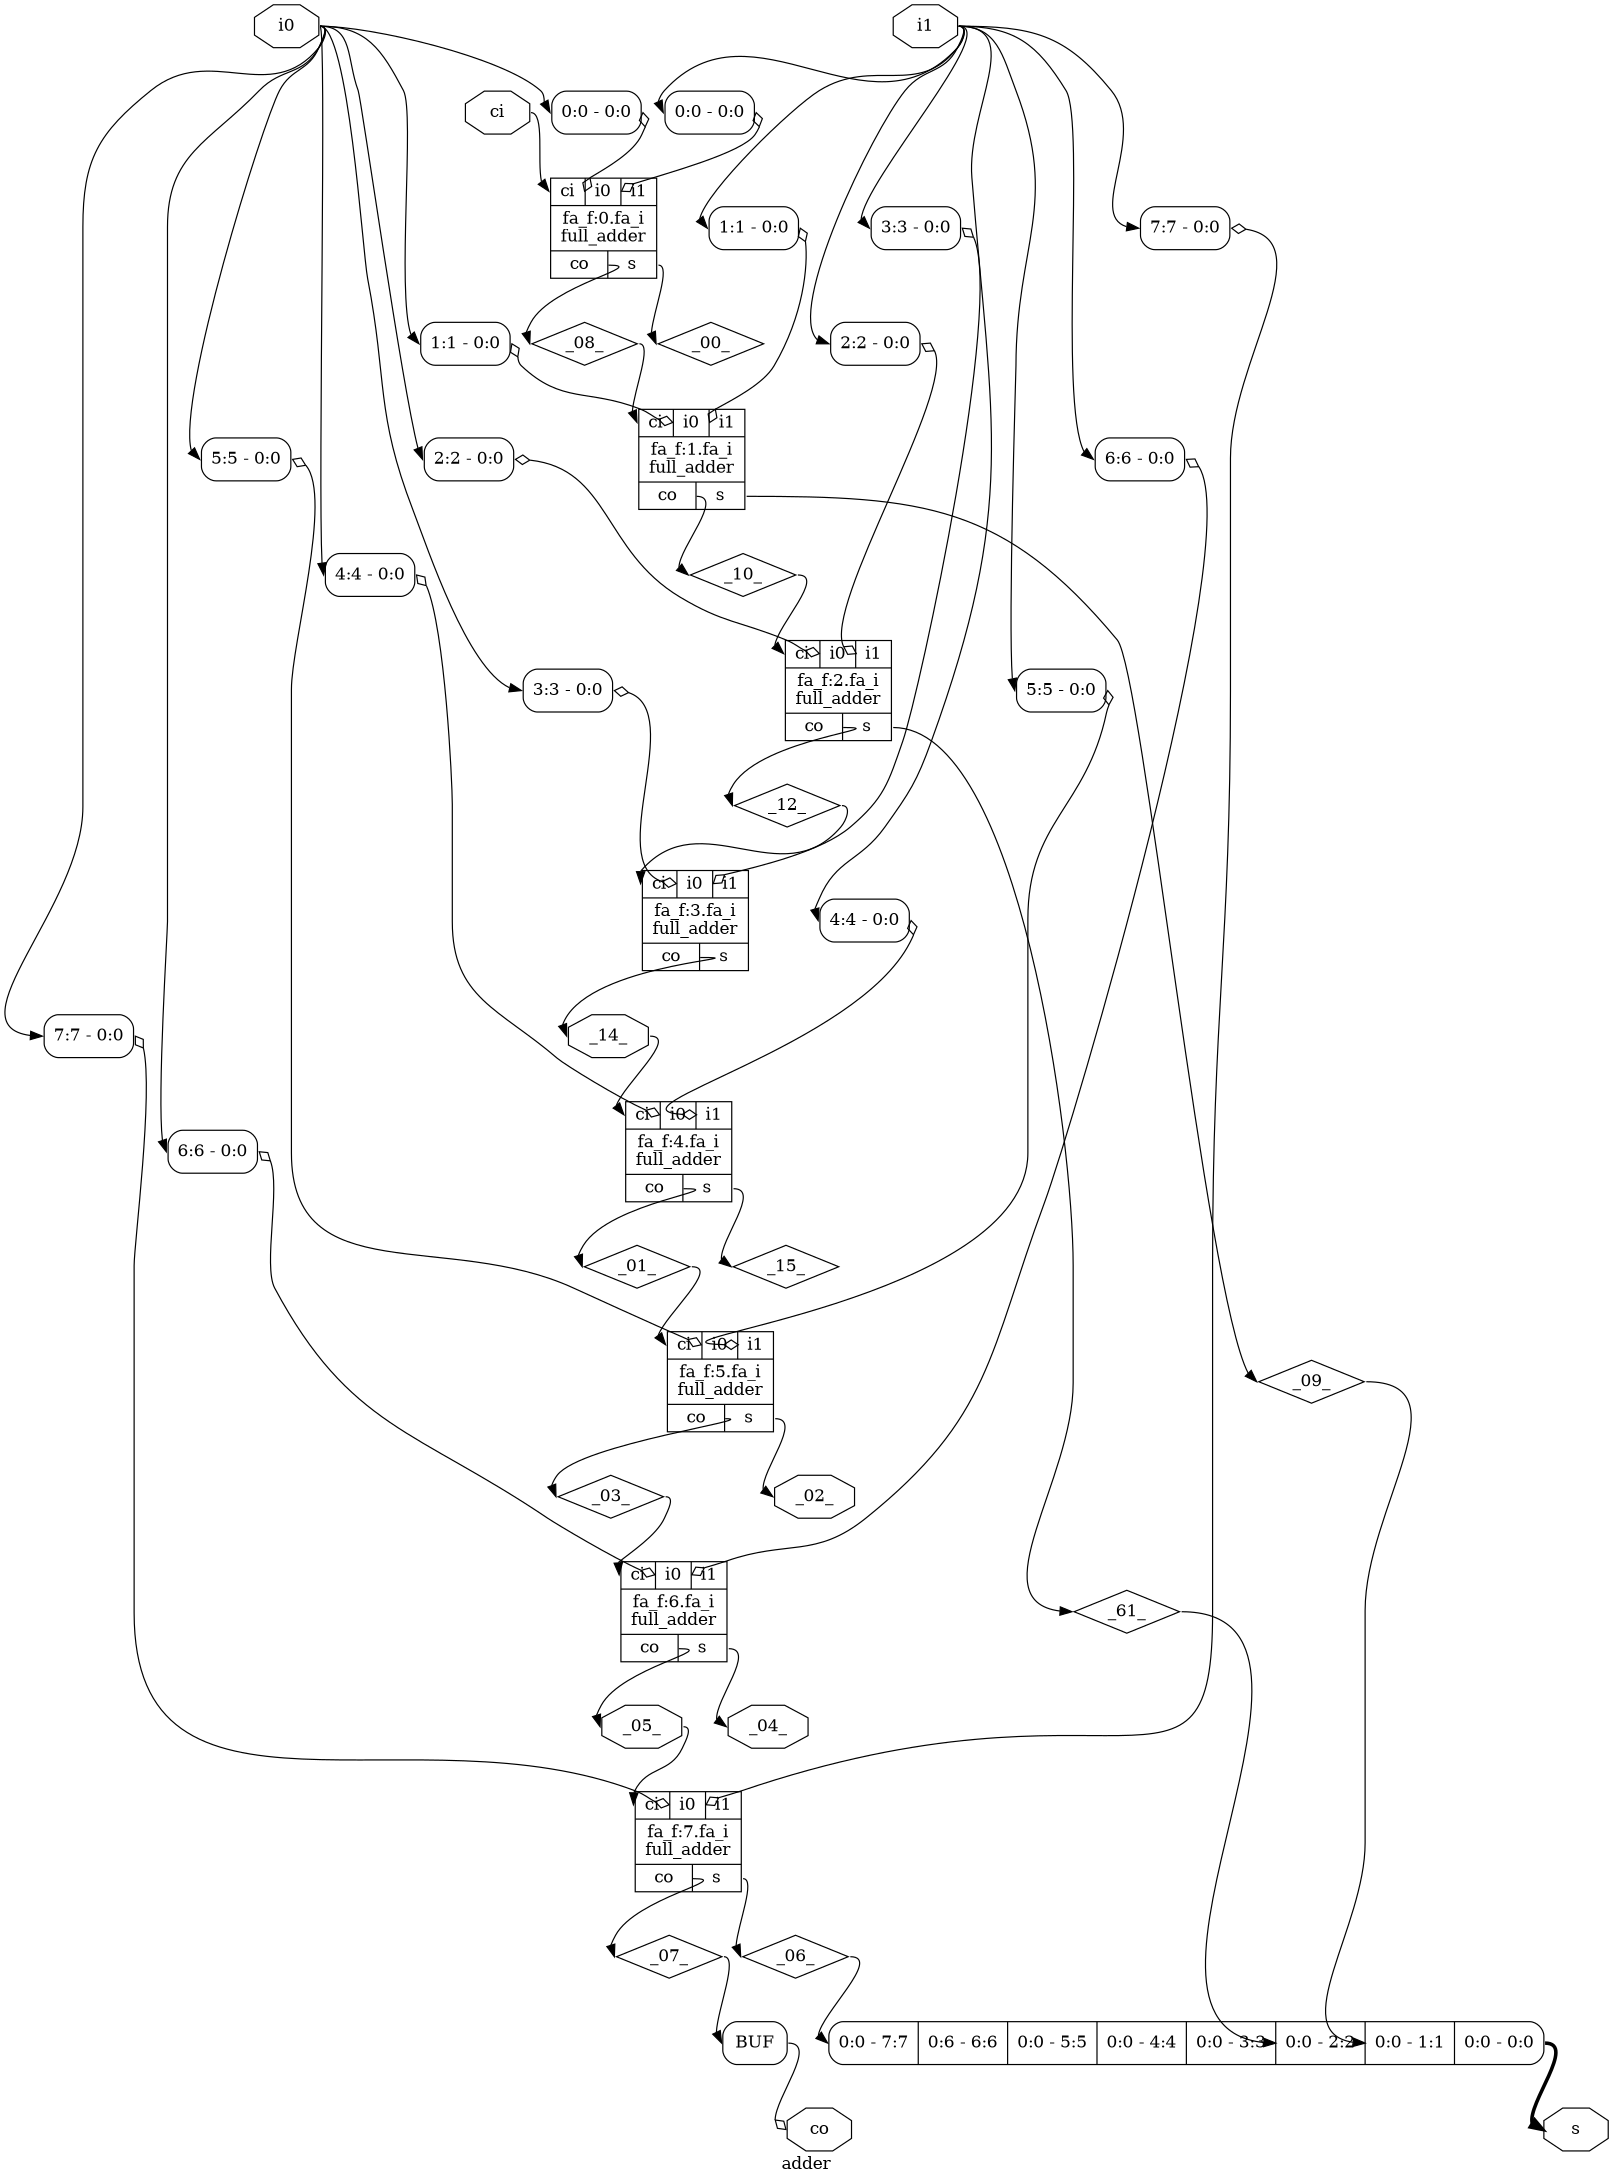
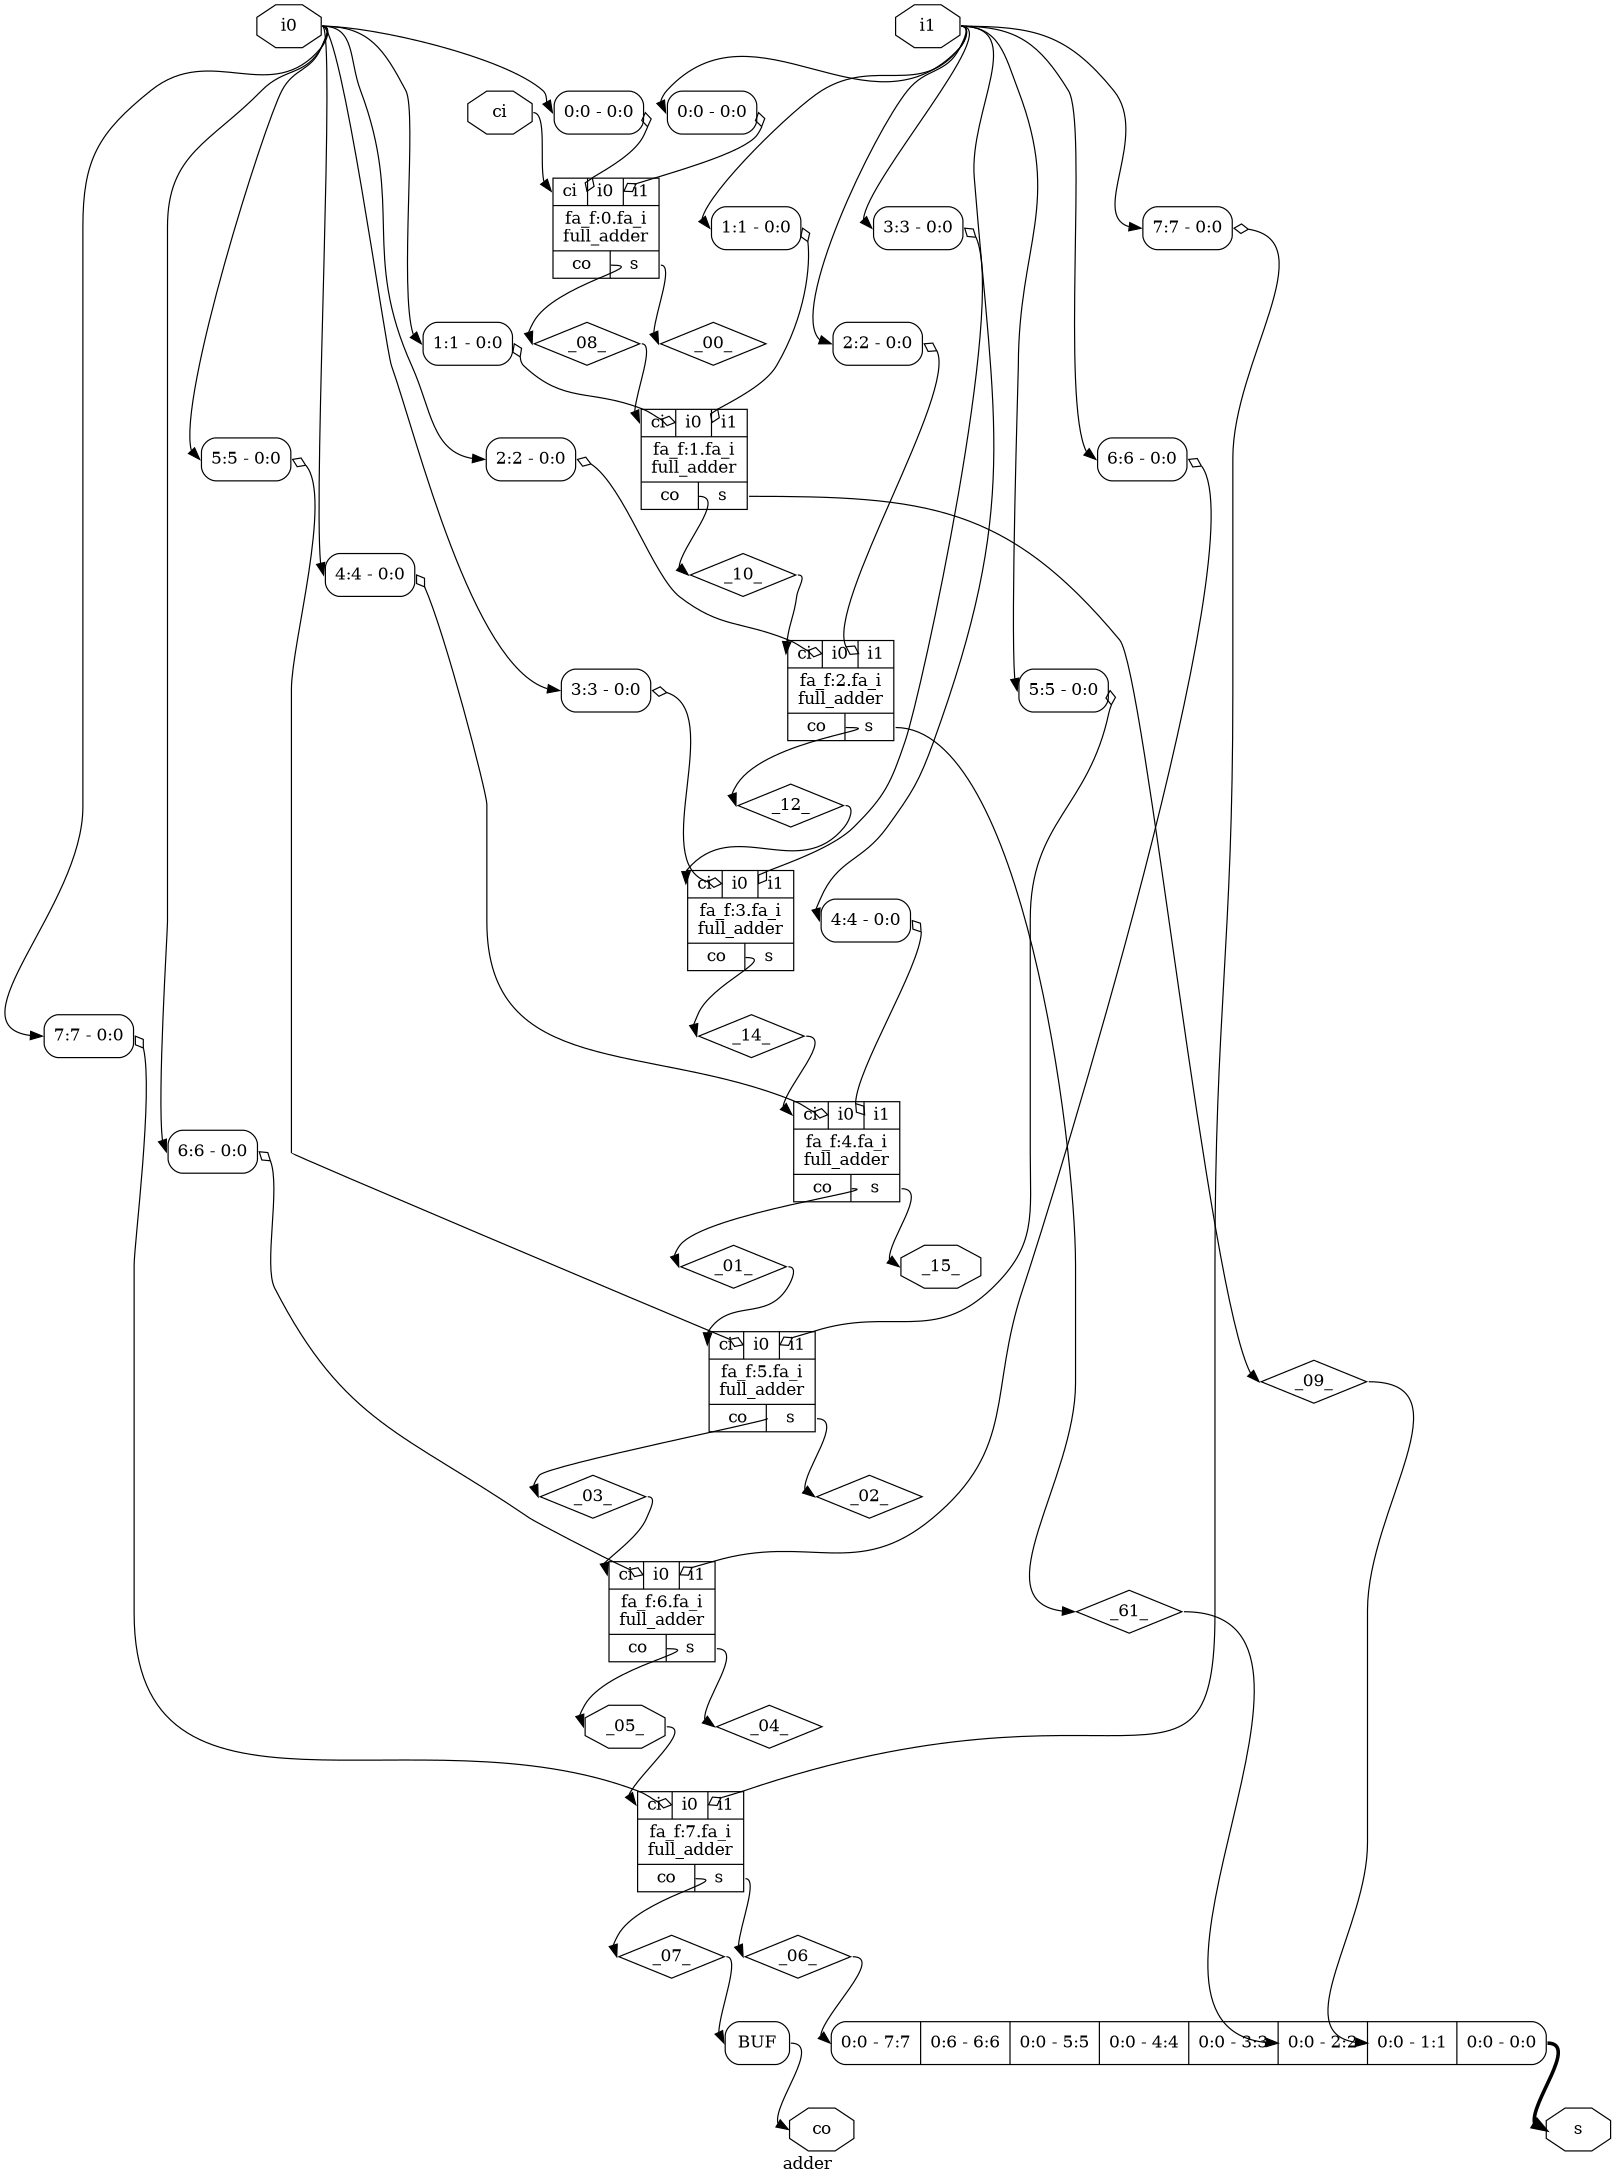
(608, 1036) -> (751, 1036)
(786, 1267) -> (941, 1267)
(815, 1497) -> (869, 1497)
(768, 1727) -> (769, 1727)
(791, 2079) -> (792, 2080)
